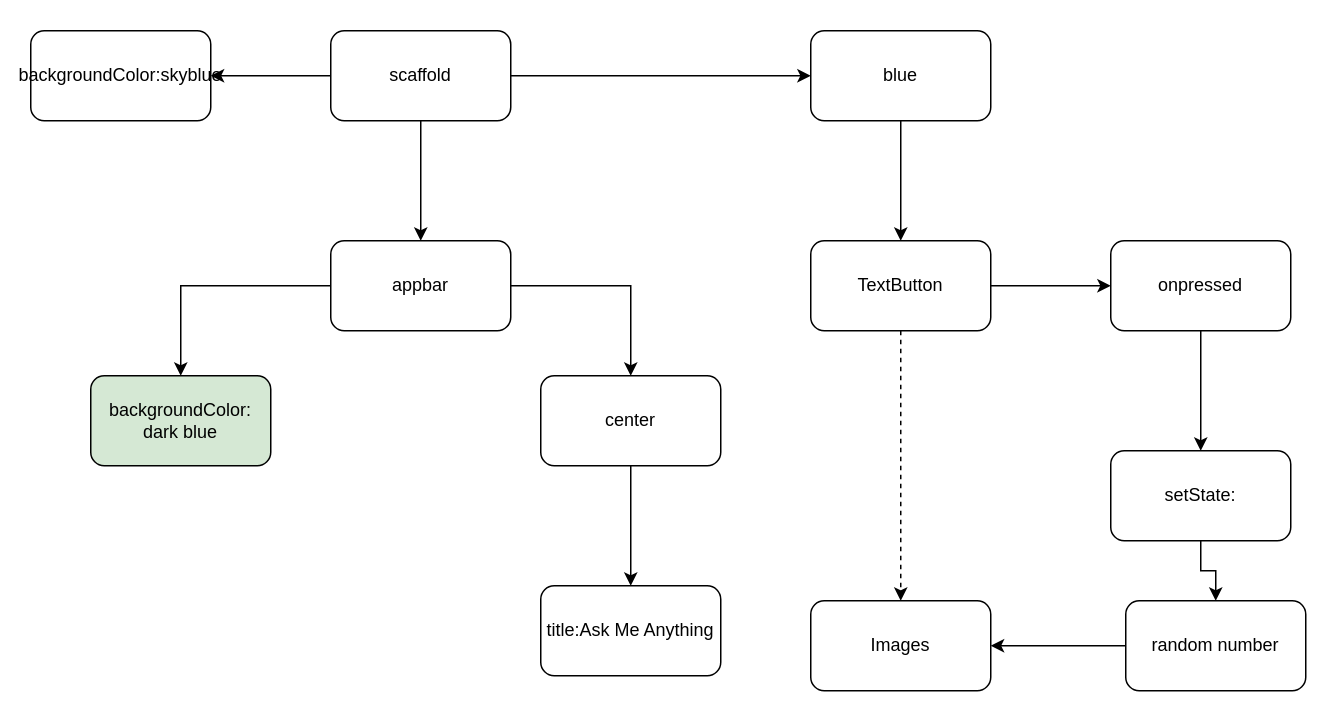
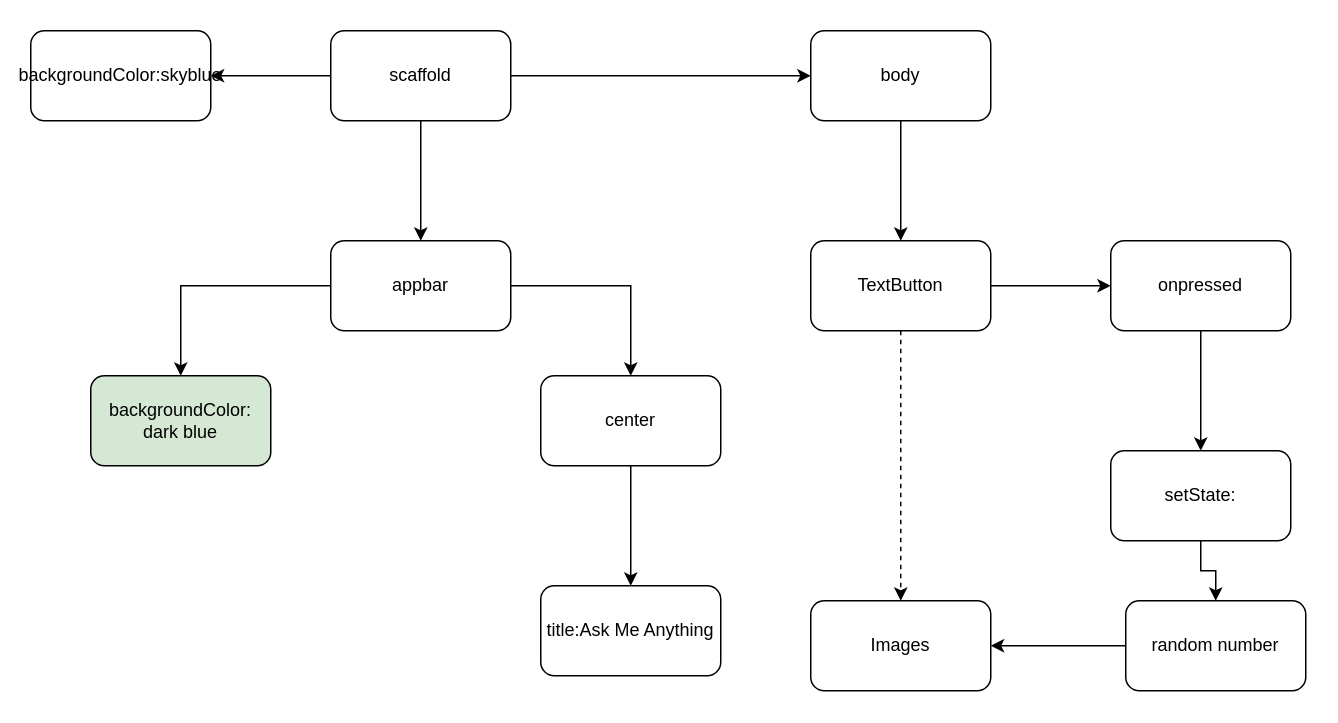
(901, 76) -> (901, 76)
